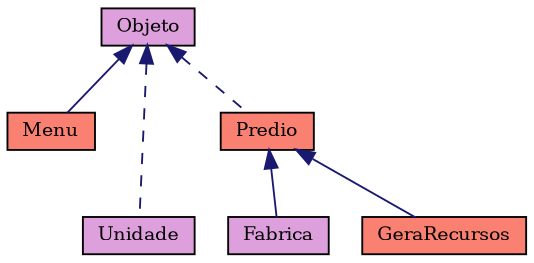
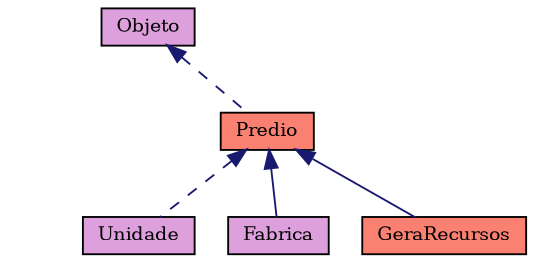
(51, 131) -> none
(143, 141) -> (196, 189)
